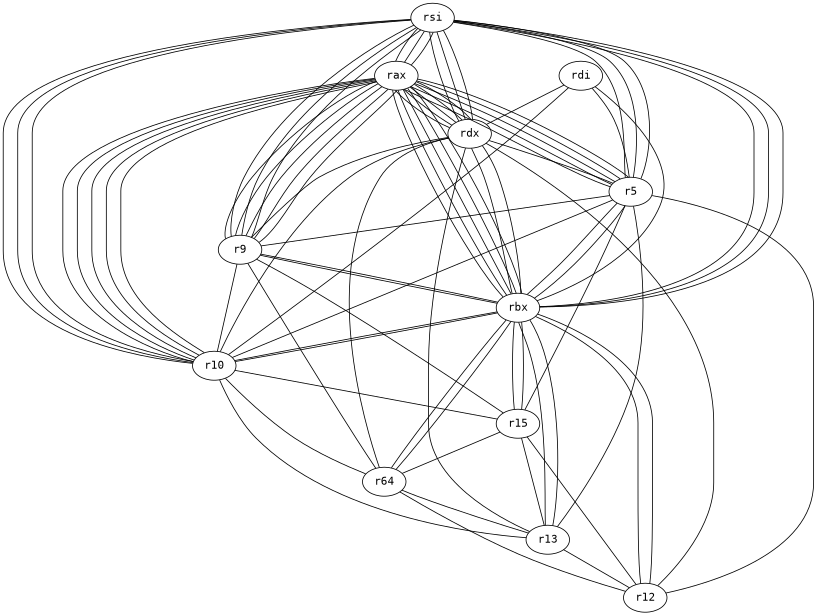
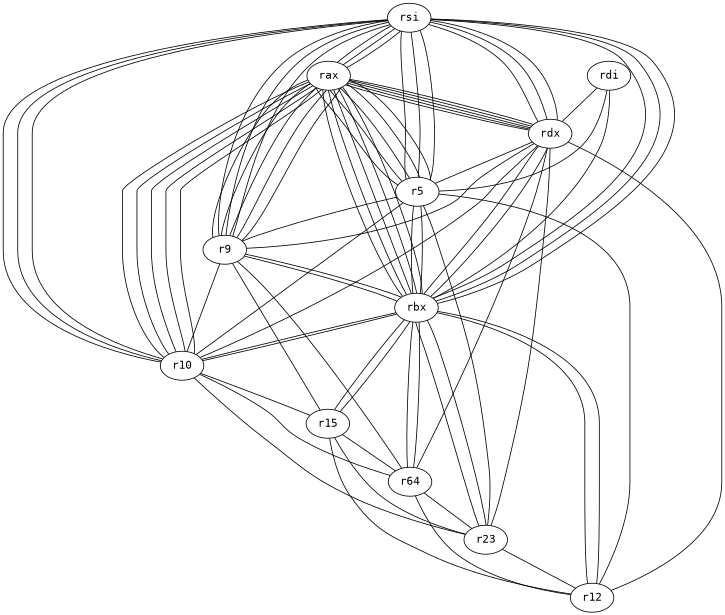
(410, 218) -> none
(574, 314) -> none
(548, 540) -> (486, 540)
